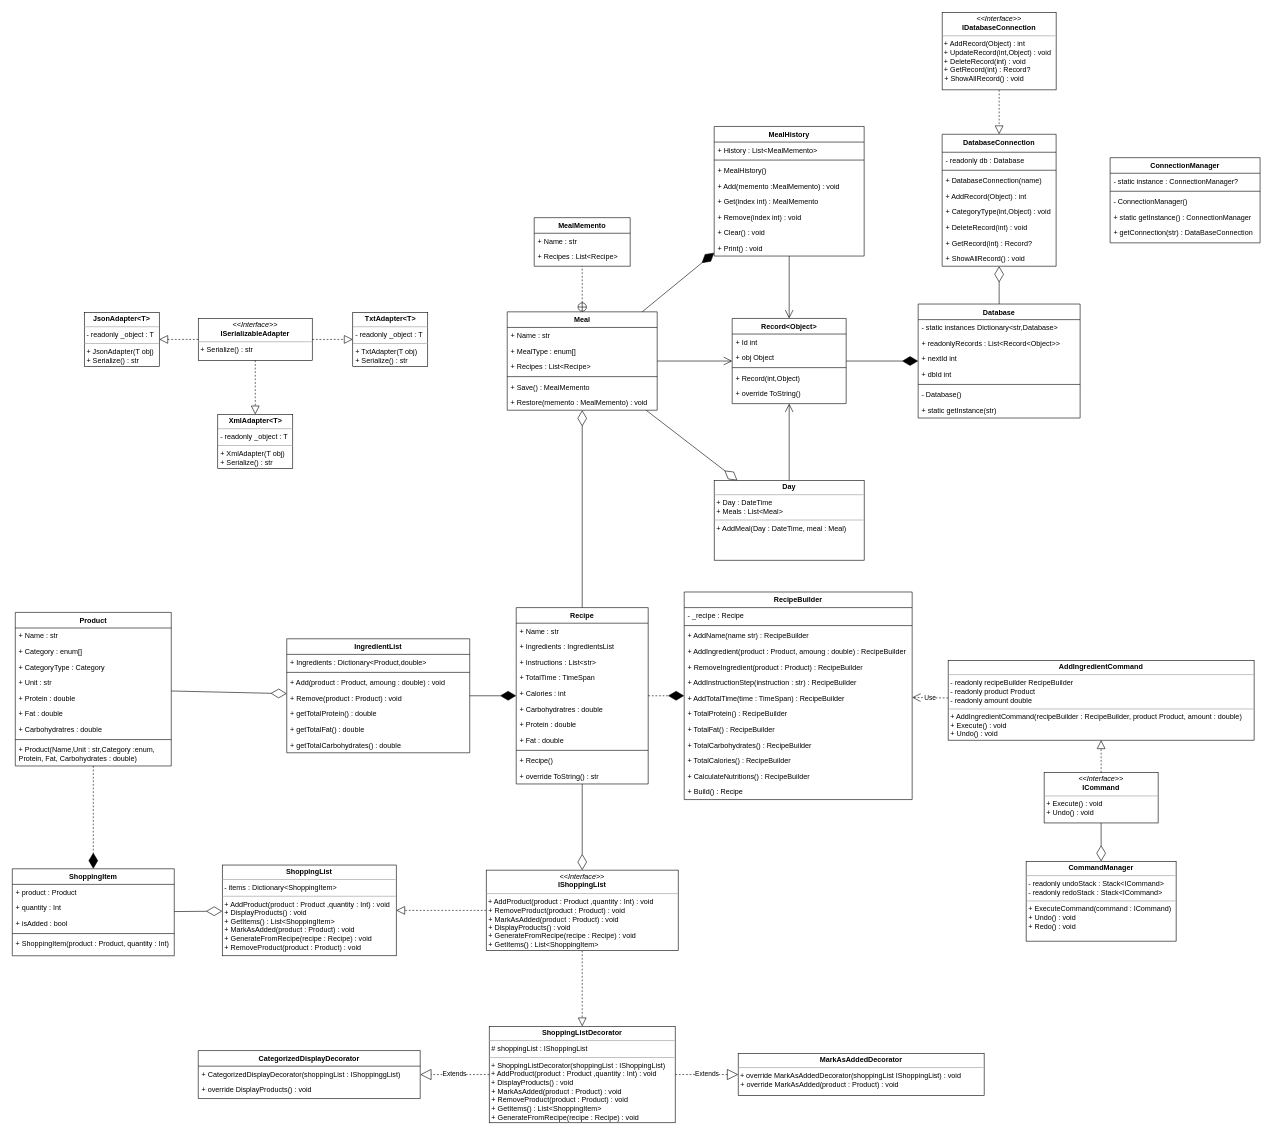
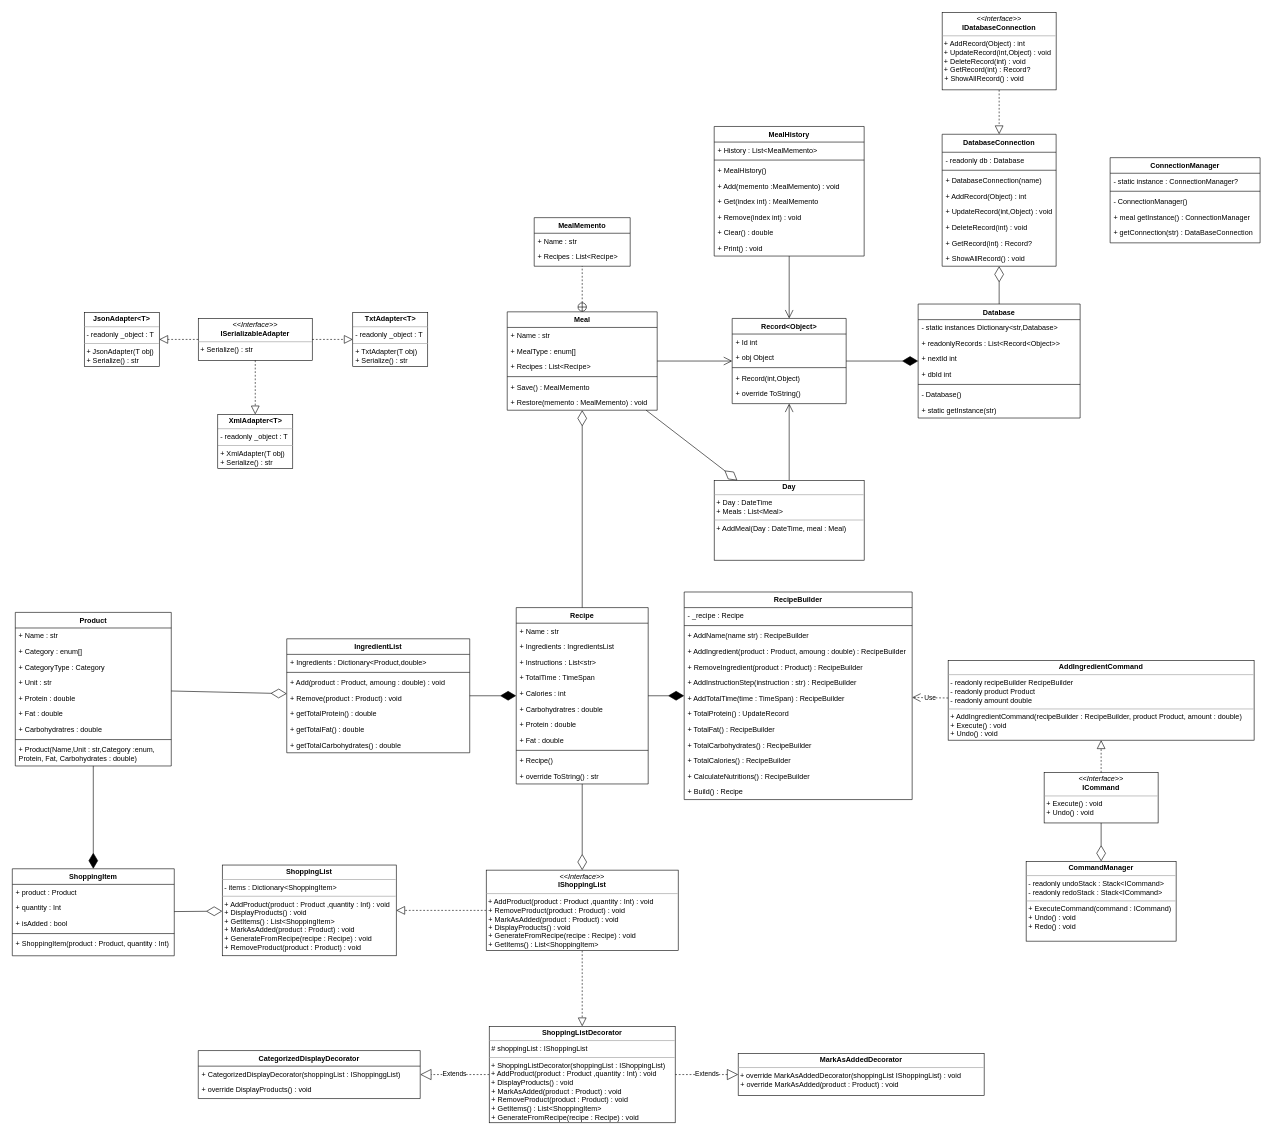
(1006, 212) -> (1006, 212)
(1192, 217) -> (1188, 217)
(744, 233) -> (748, 233)
(673, 286) -> none
(659, 696) -> (659, 696)
(744, 714) -> (744, 714)
(93, 810) -> (93, 810)
